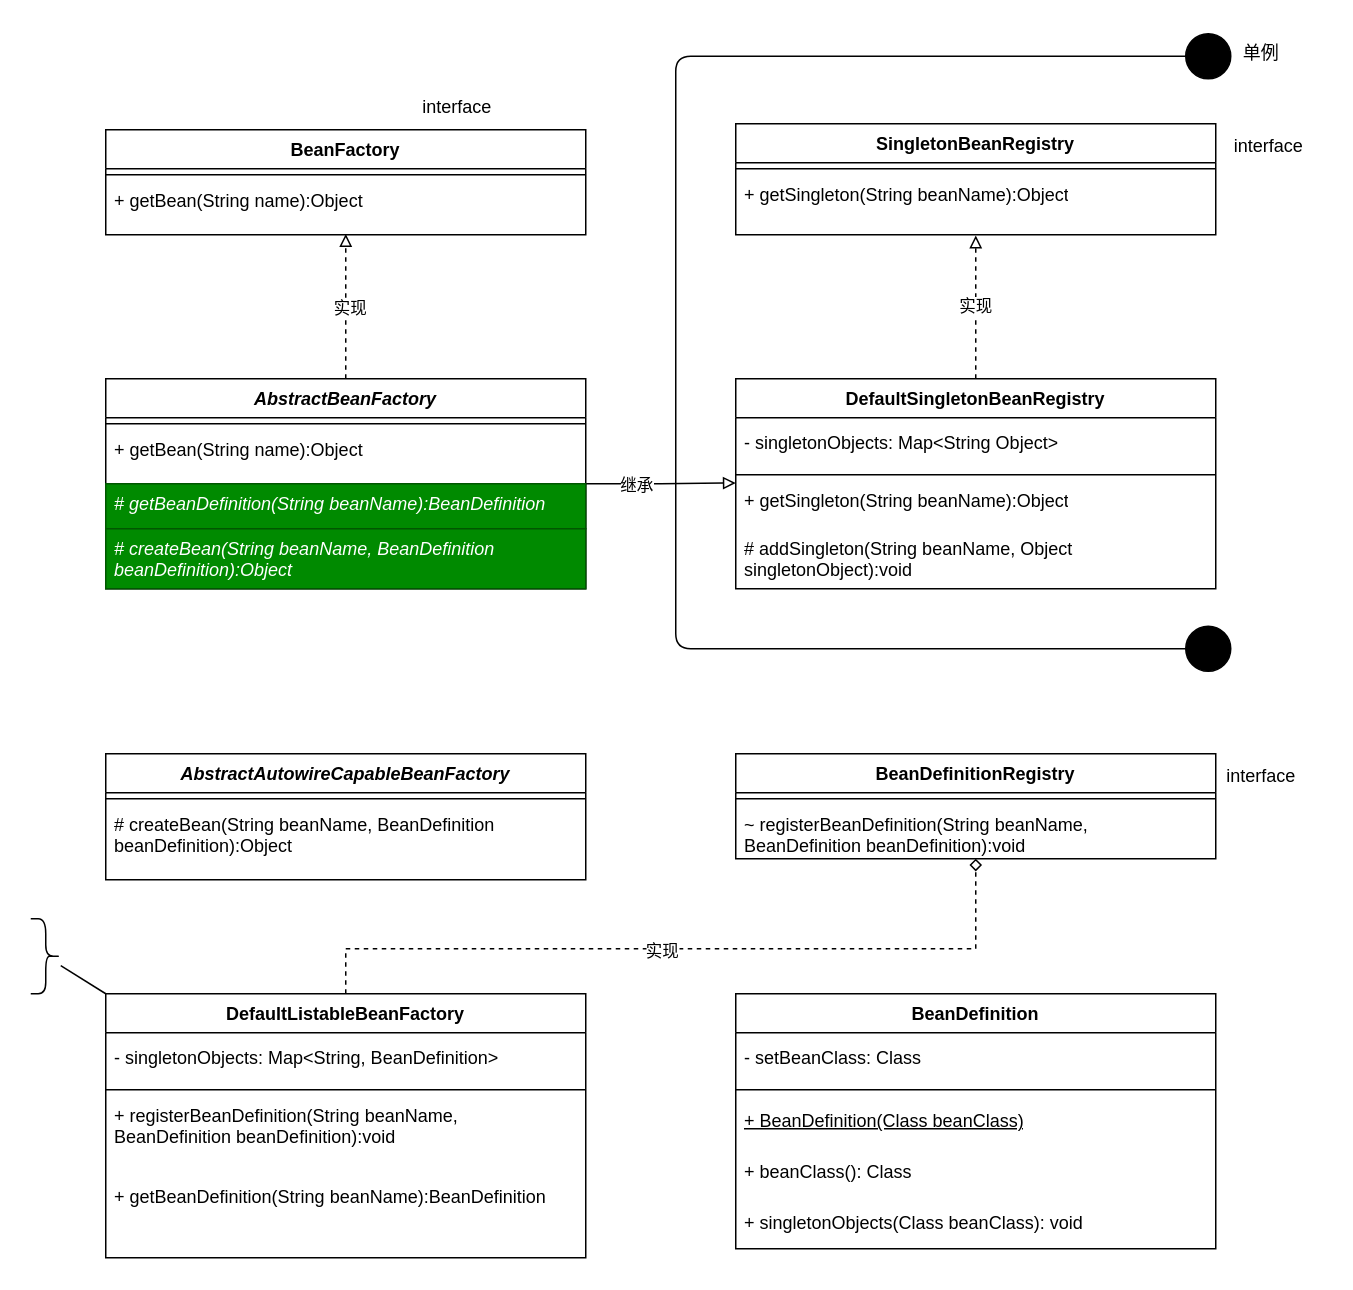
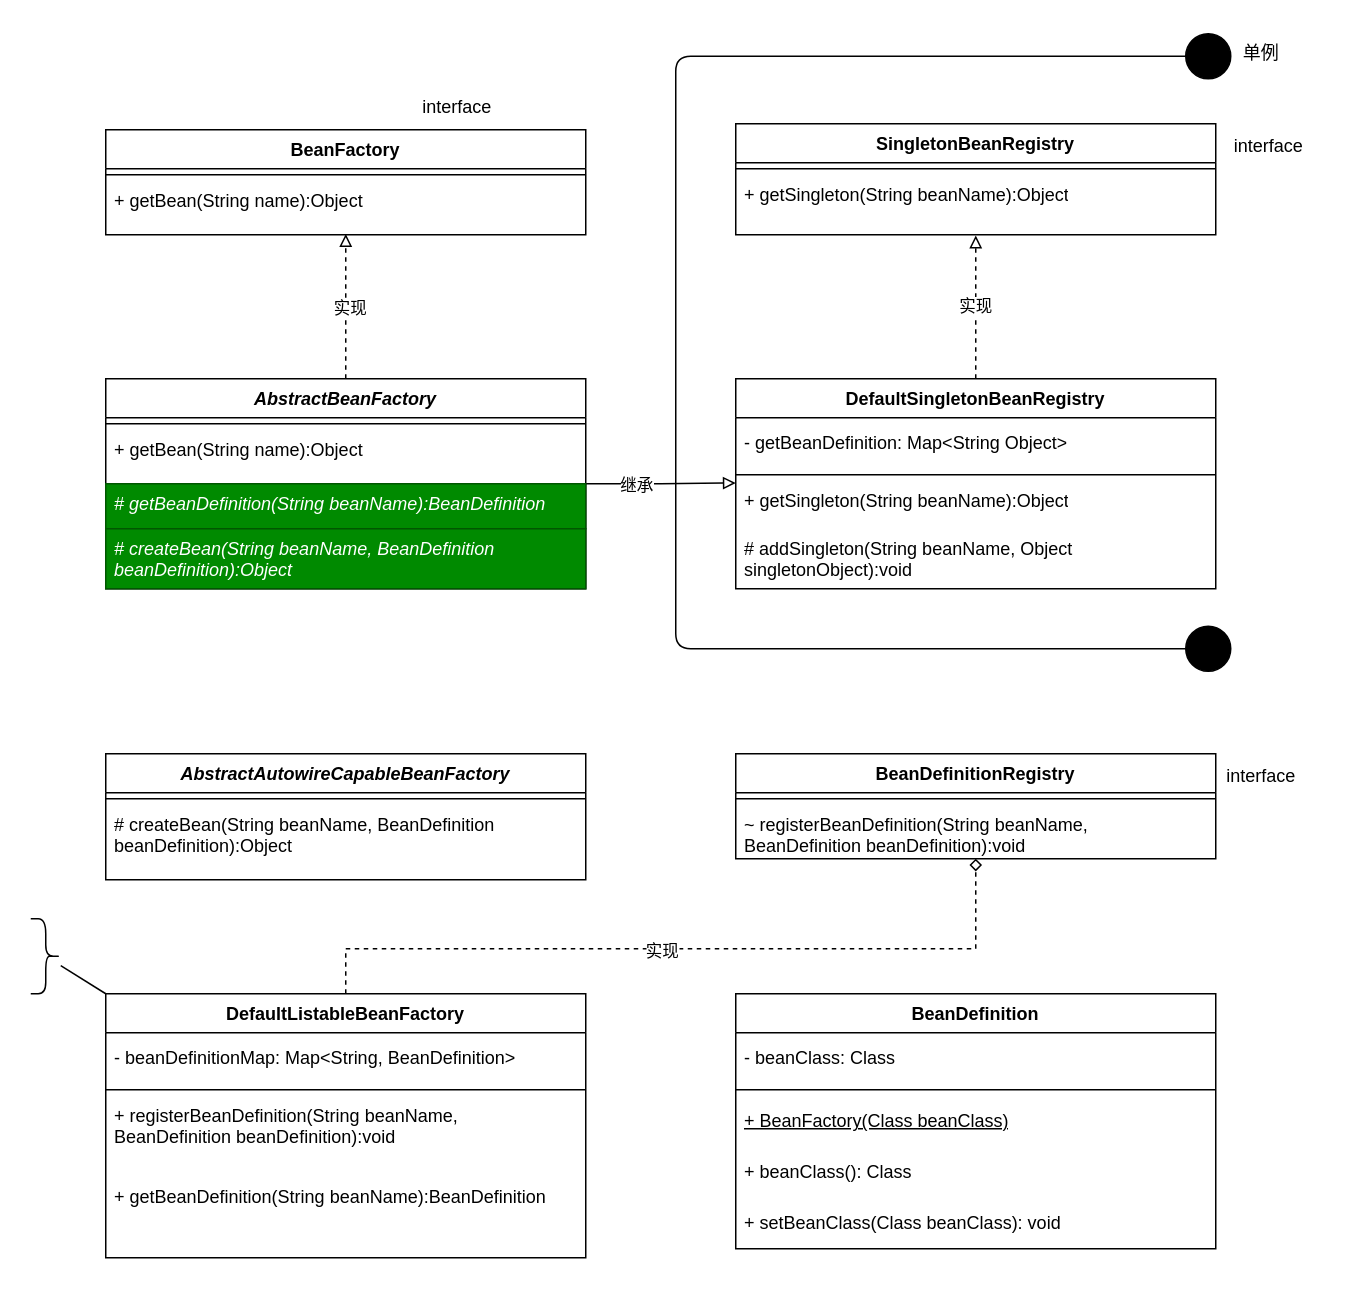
(920, 443) -> (923, 443)
(326, 1058) -> (329, 1058)
(839, 1058) -> (824, 1058)
(895, 1121) -> (887, 1121)
(930, 1223) -> (913, 1223)
